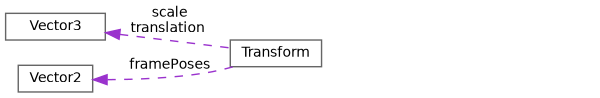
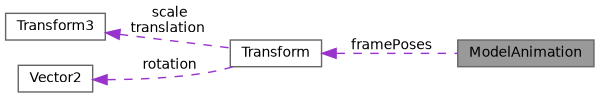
(55, 27) -> (55, 27)
none -> (526, 53)
(168, 65) -> (168, 65)
